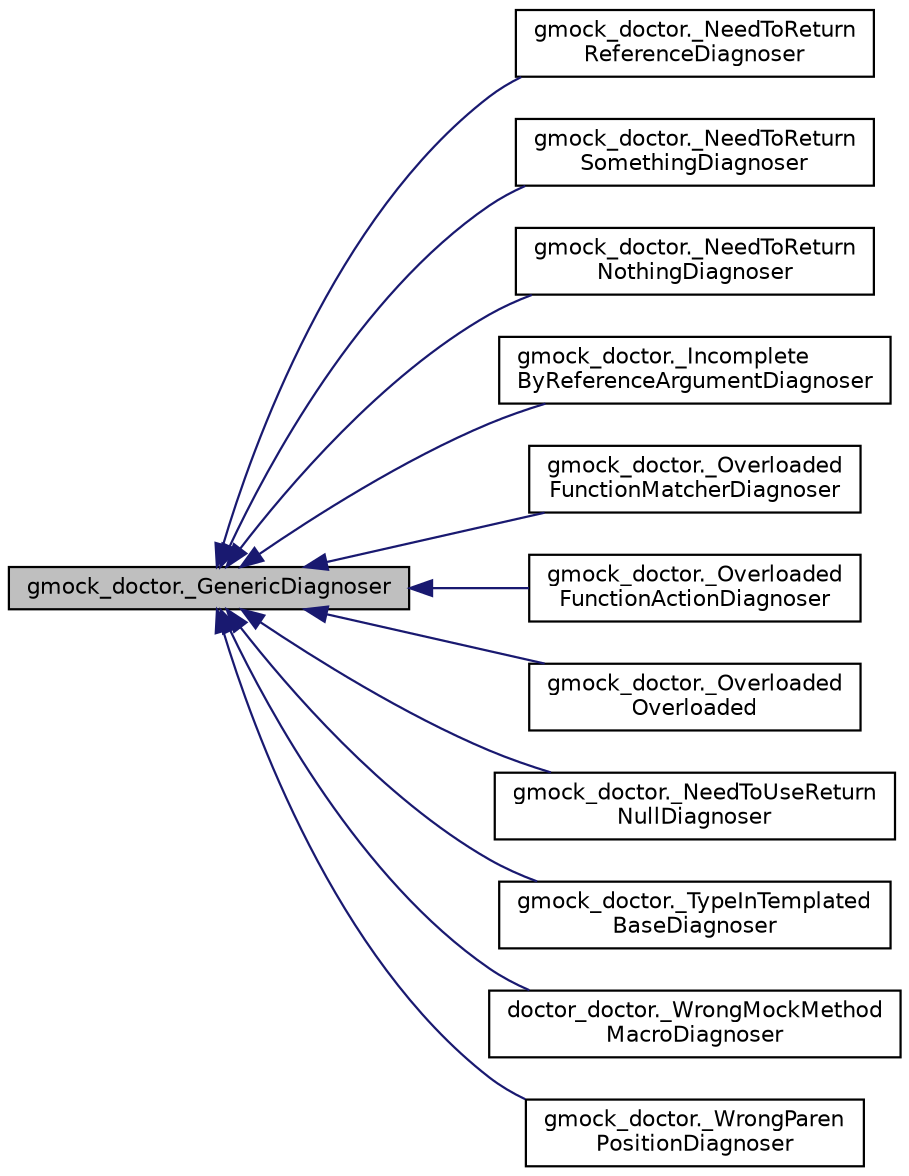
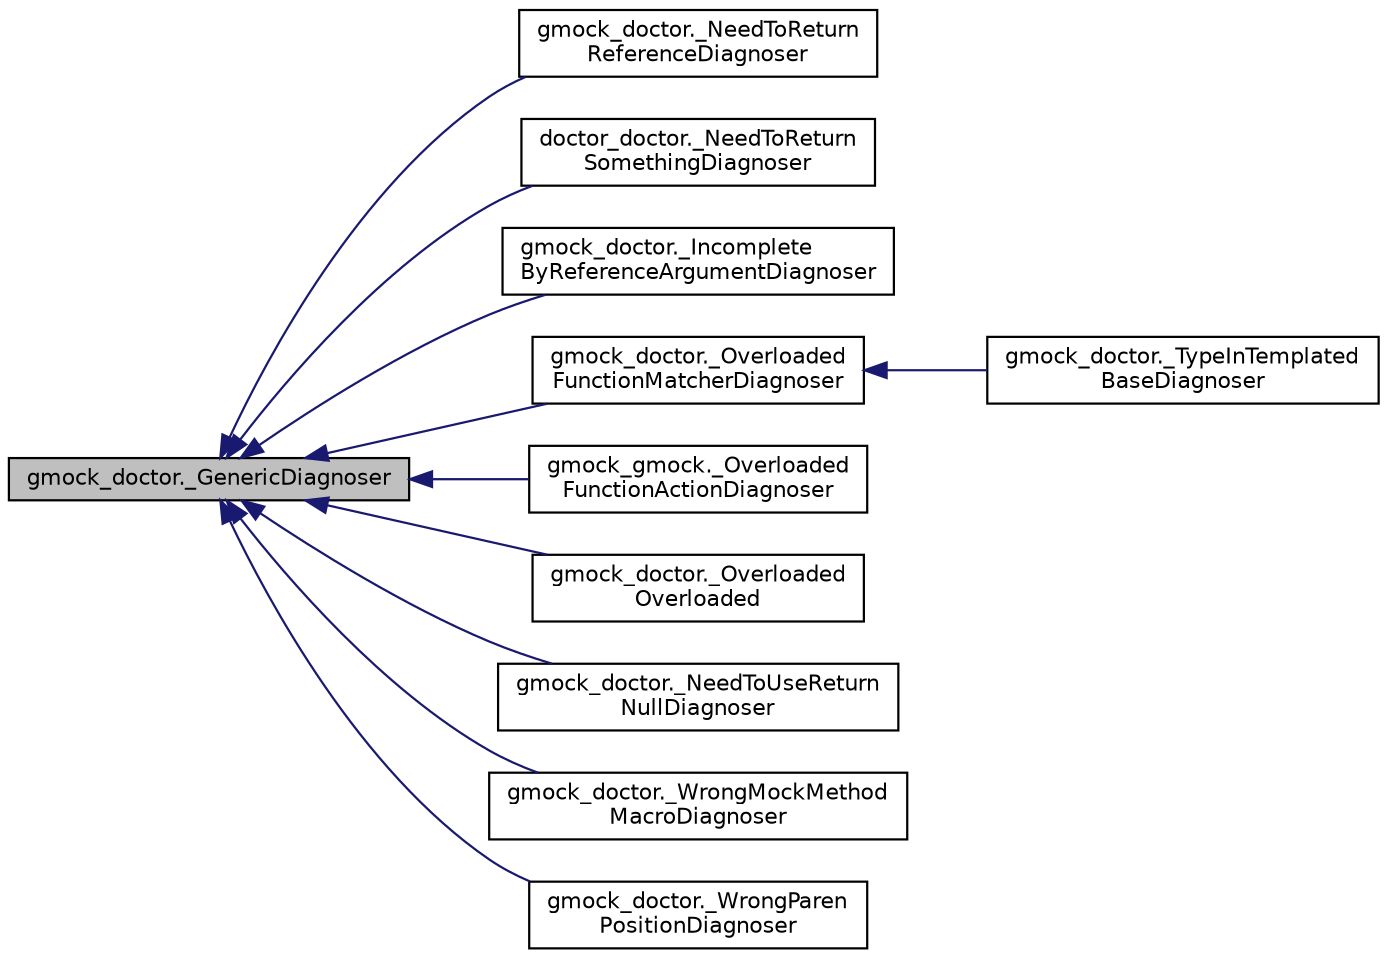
(695, 152) -> (698, 152)
(695, 261) -> none
(695, 588) -> (698, 479)
(374, 773) -> (937, 370)
(695, 1024) -> (698, 806)
